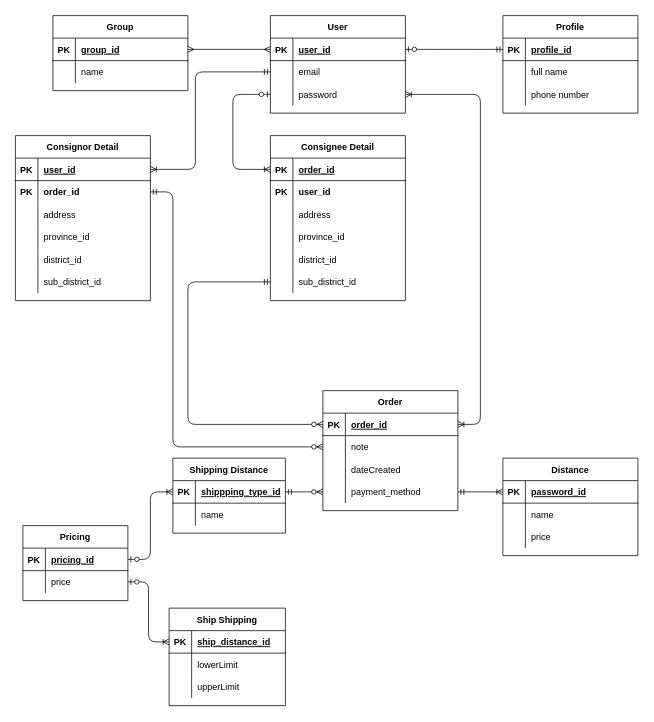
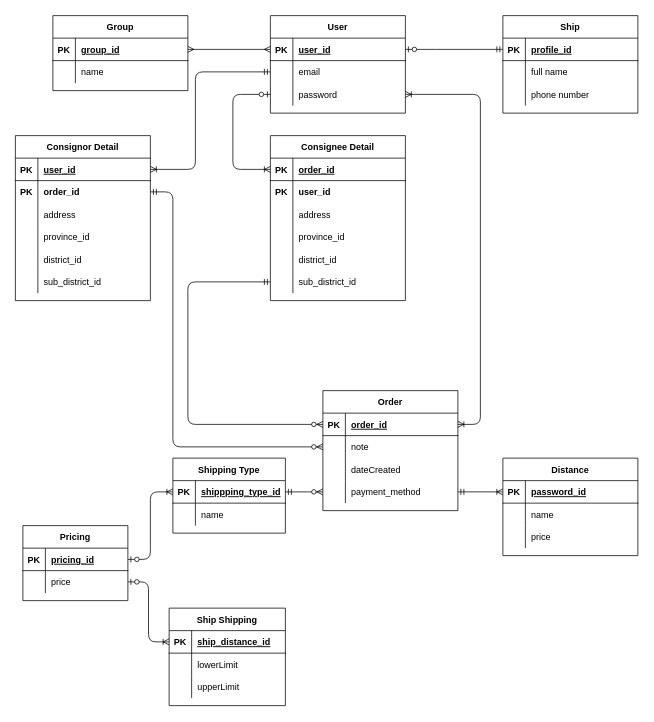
(570, 27) -> (570, 27)
(229, 470) -> (229, 470)
